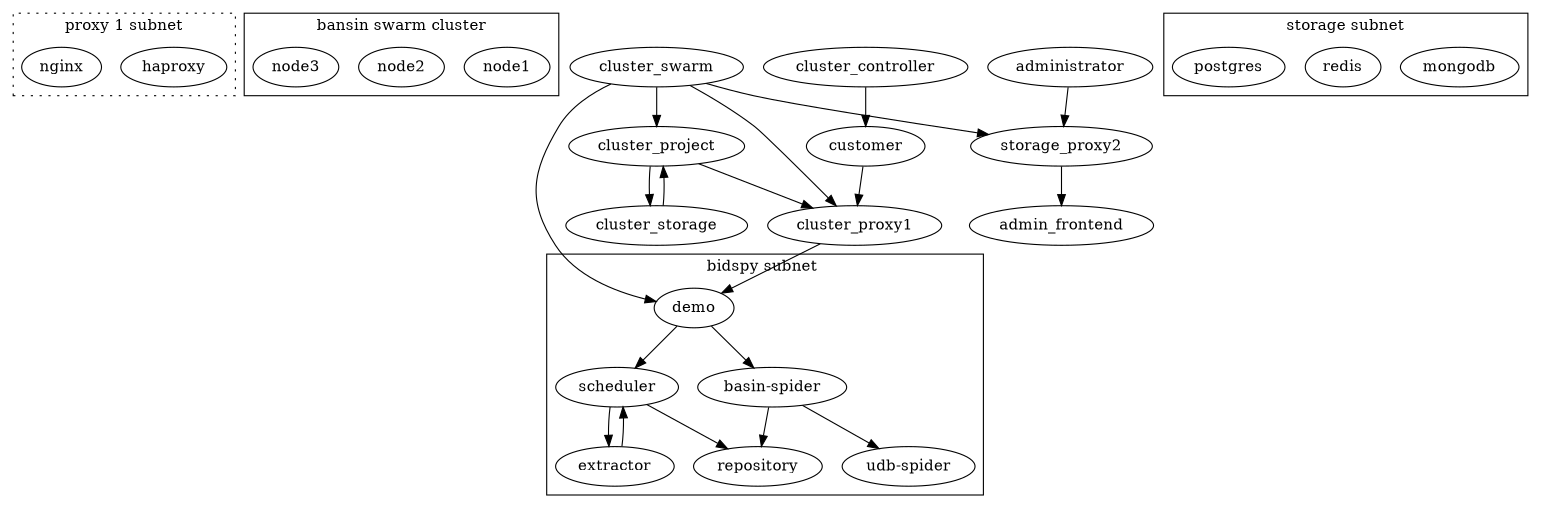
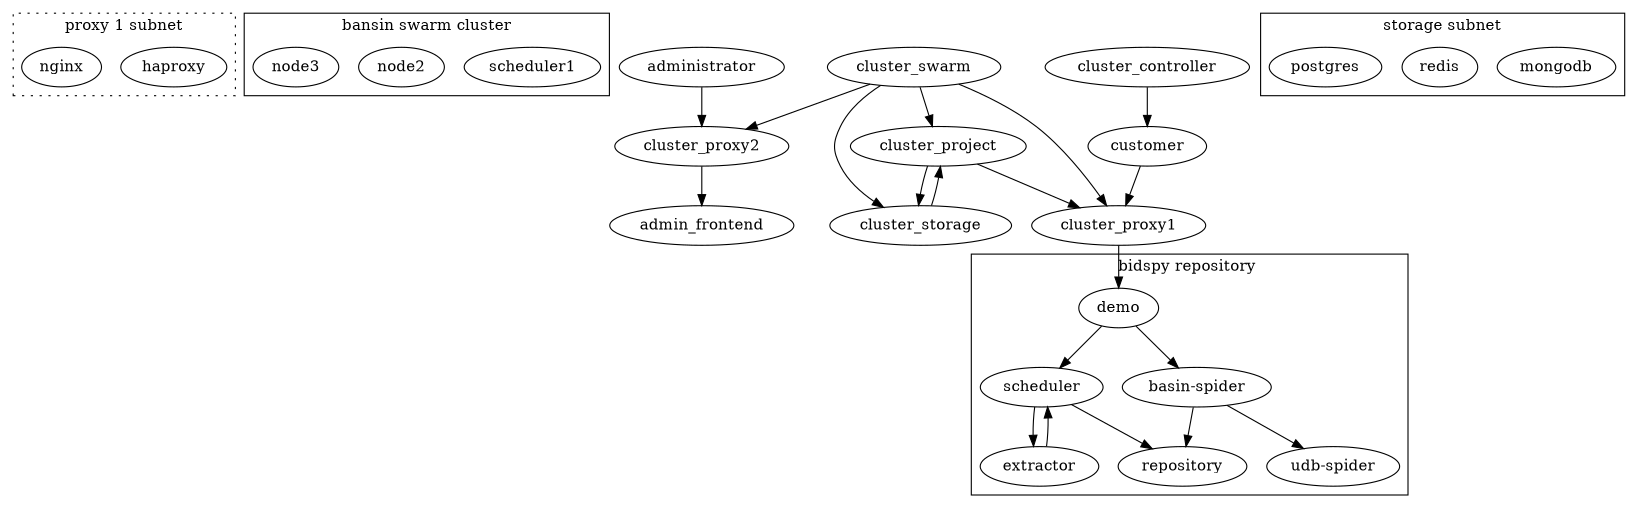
(507, 67) -> (532, 67)
(1062, 146) -> (702, 146)
(538, 205) -> (835, 142)
(765, 267) -> (1190, 267)
